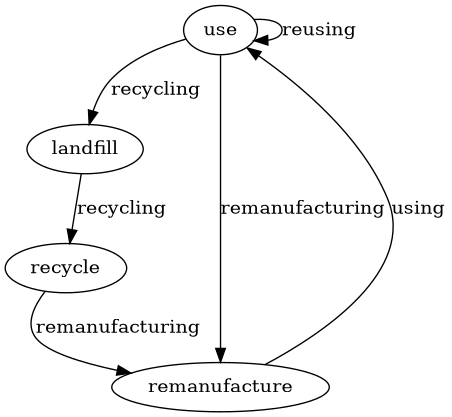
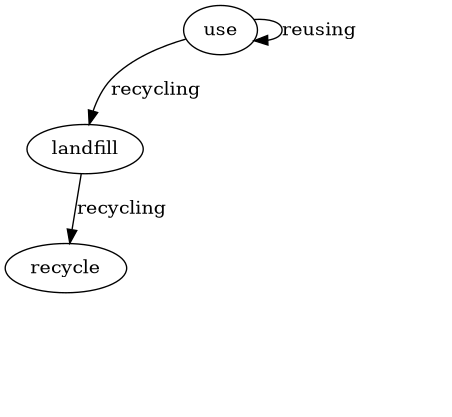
(221, 387) -> none
